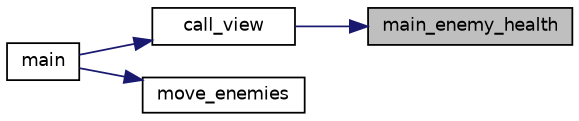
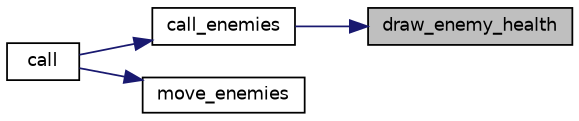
(224, 26) -> (224, 26)
(470, 26) -> (470, 26)
(43, 62) -> (43, 62)
